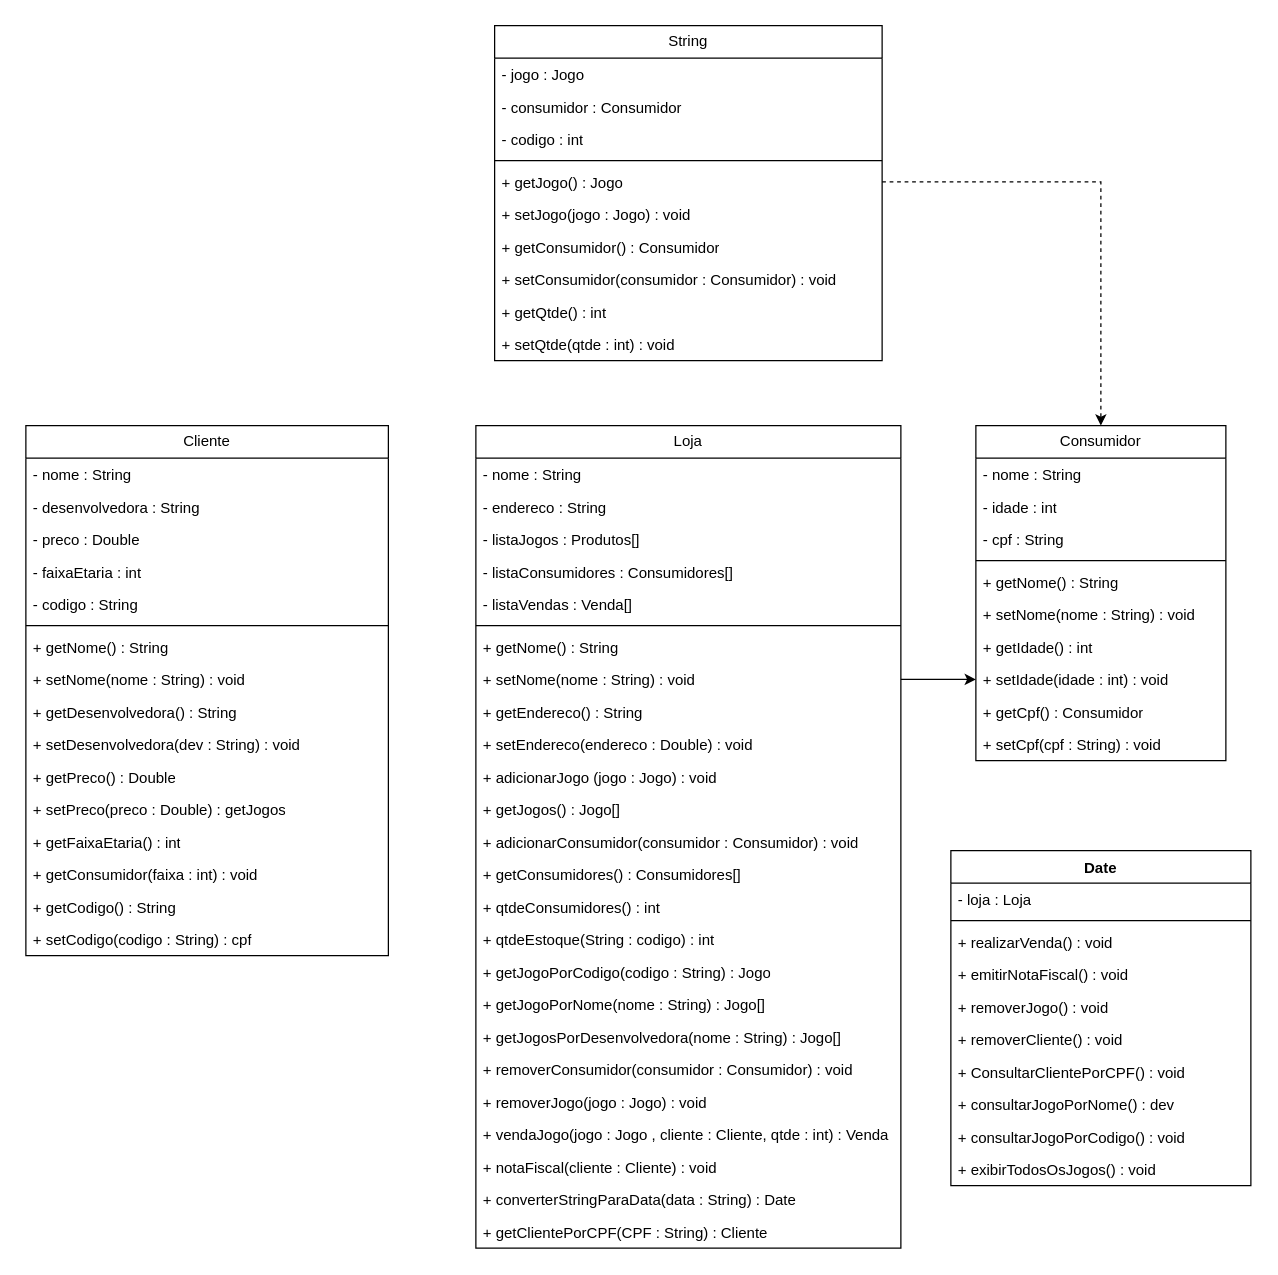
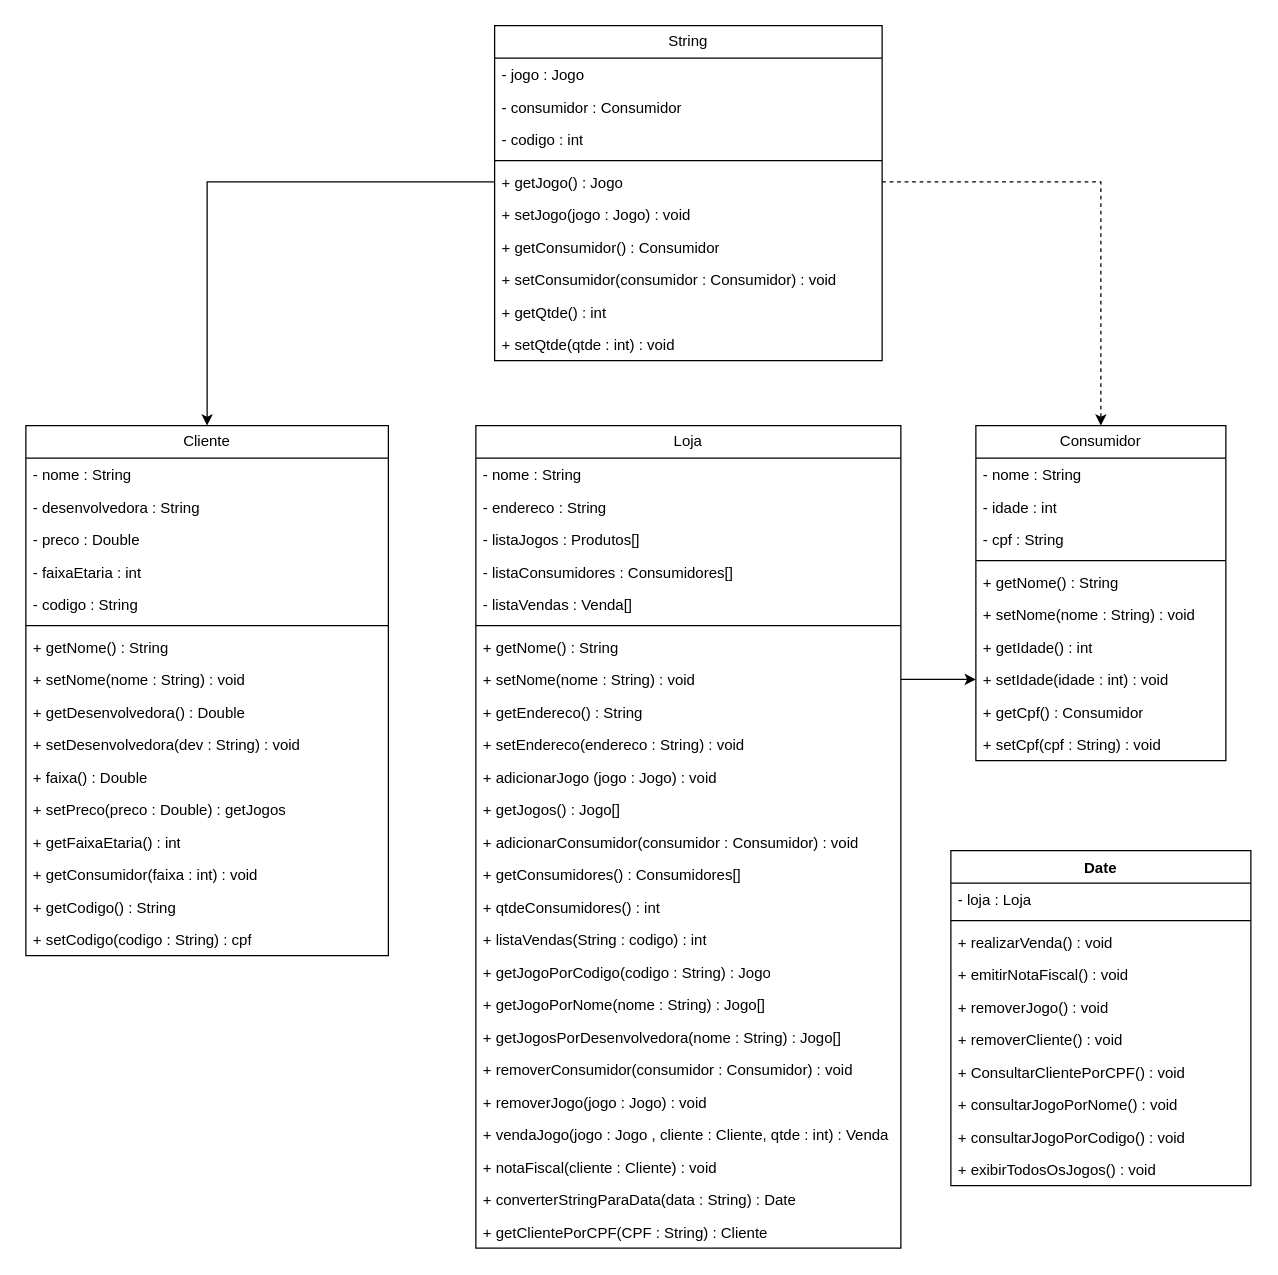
none -> (233, 182)
(147, 713) -> (147, 713)
(629, 746) -> (629, 746)
(112, 778) -> (97, 778)
(615, 941) -> (611, 941)
(1074, 1106) -> (1077, 1106)
